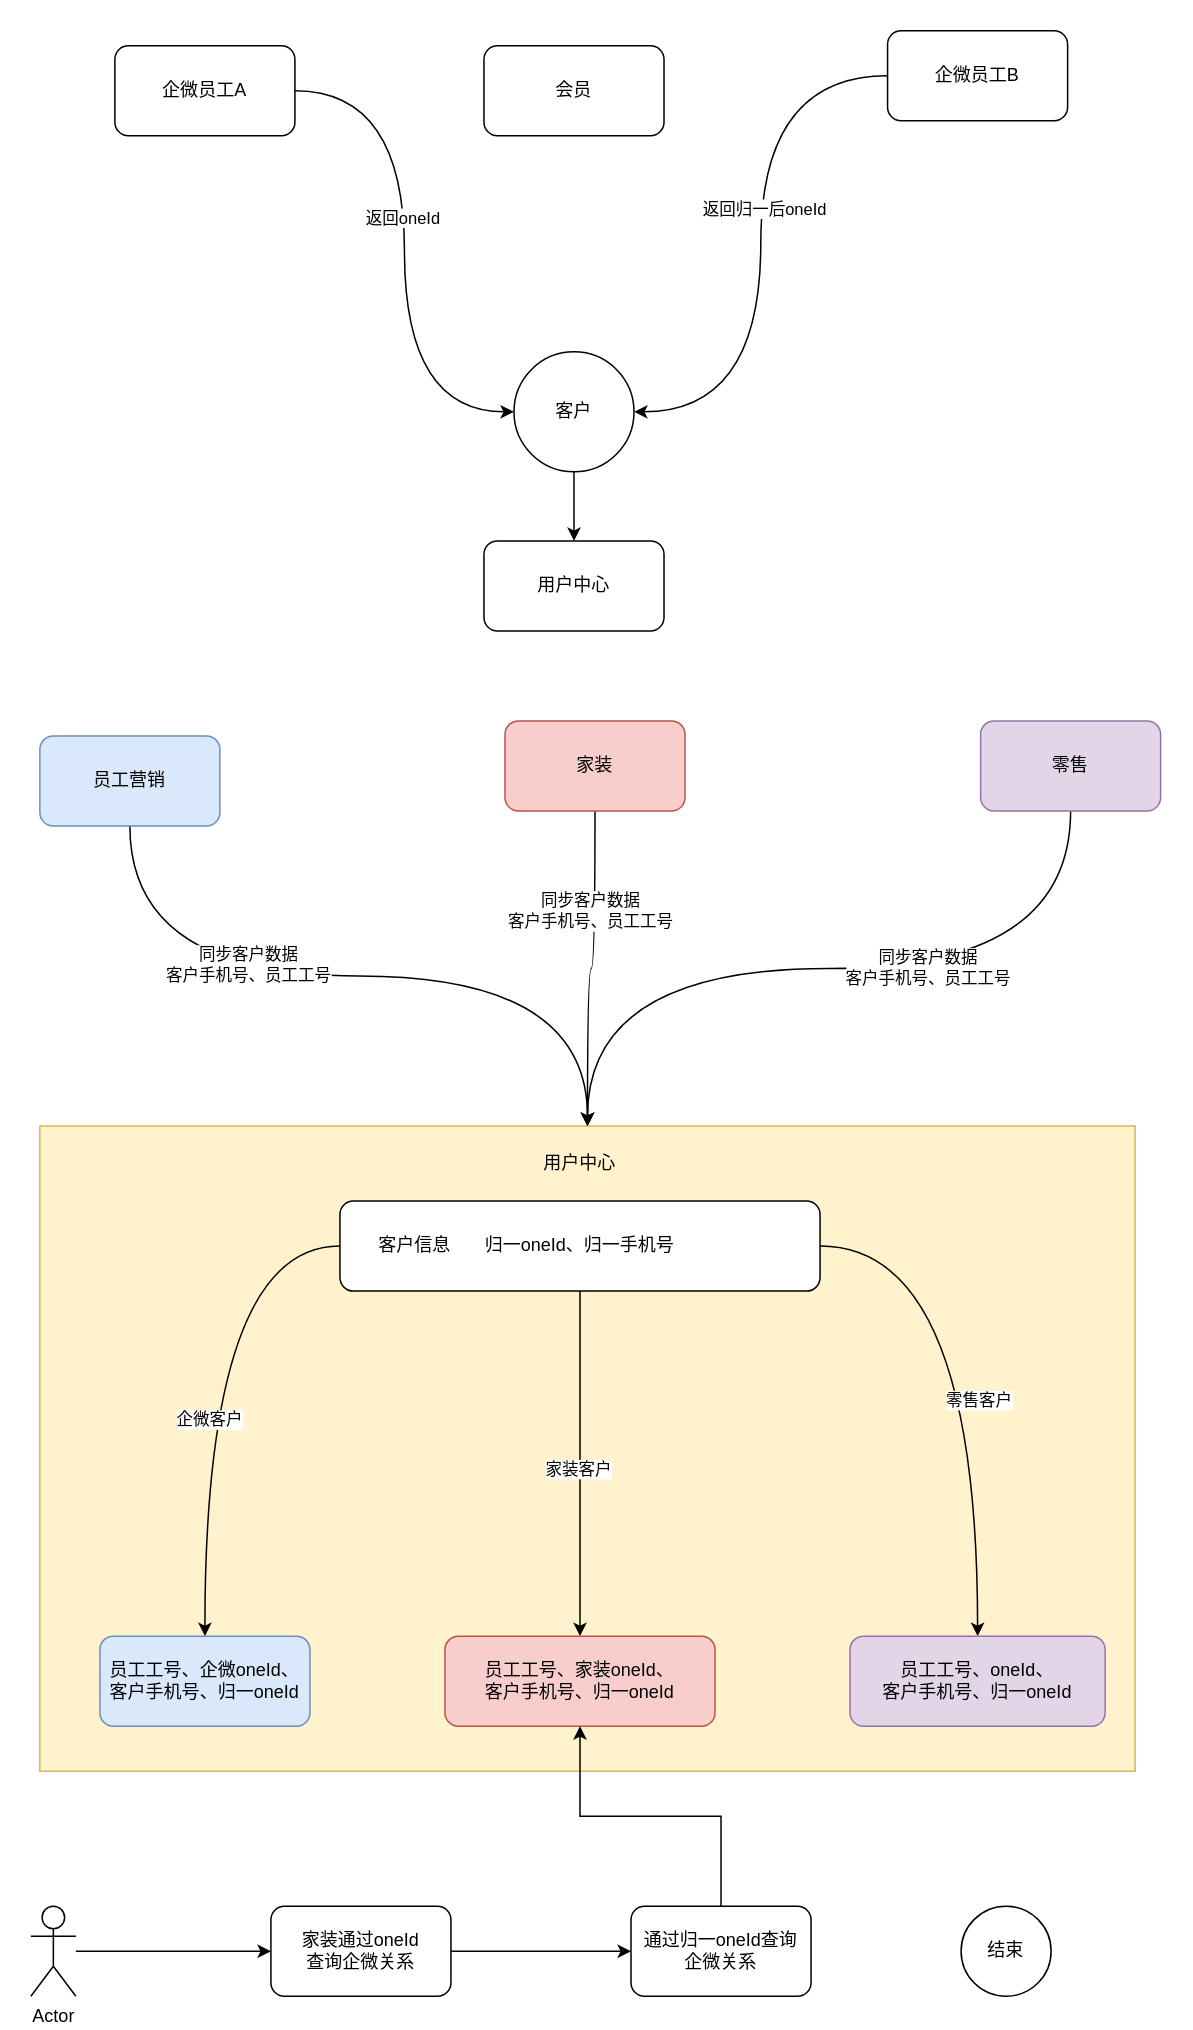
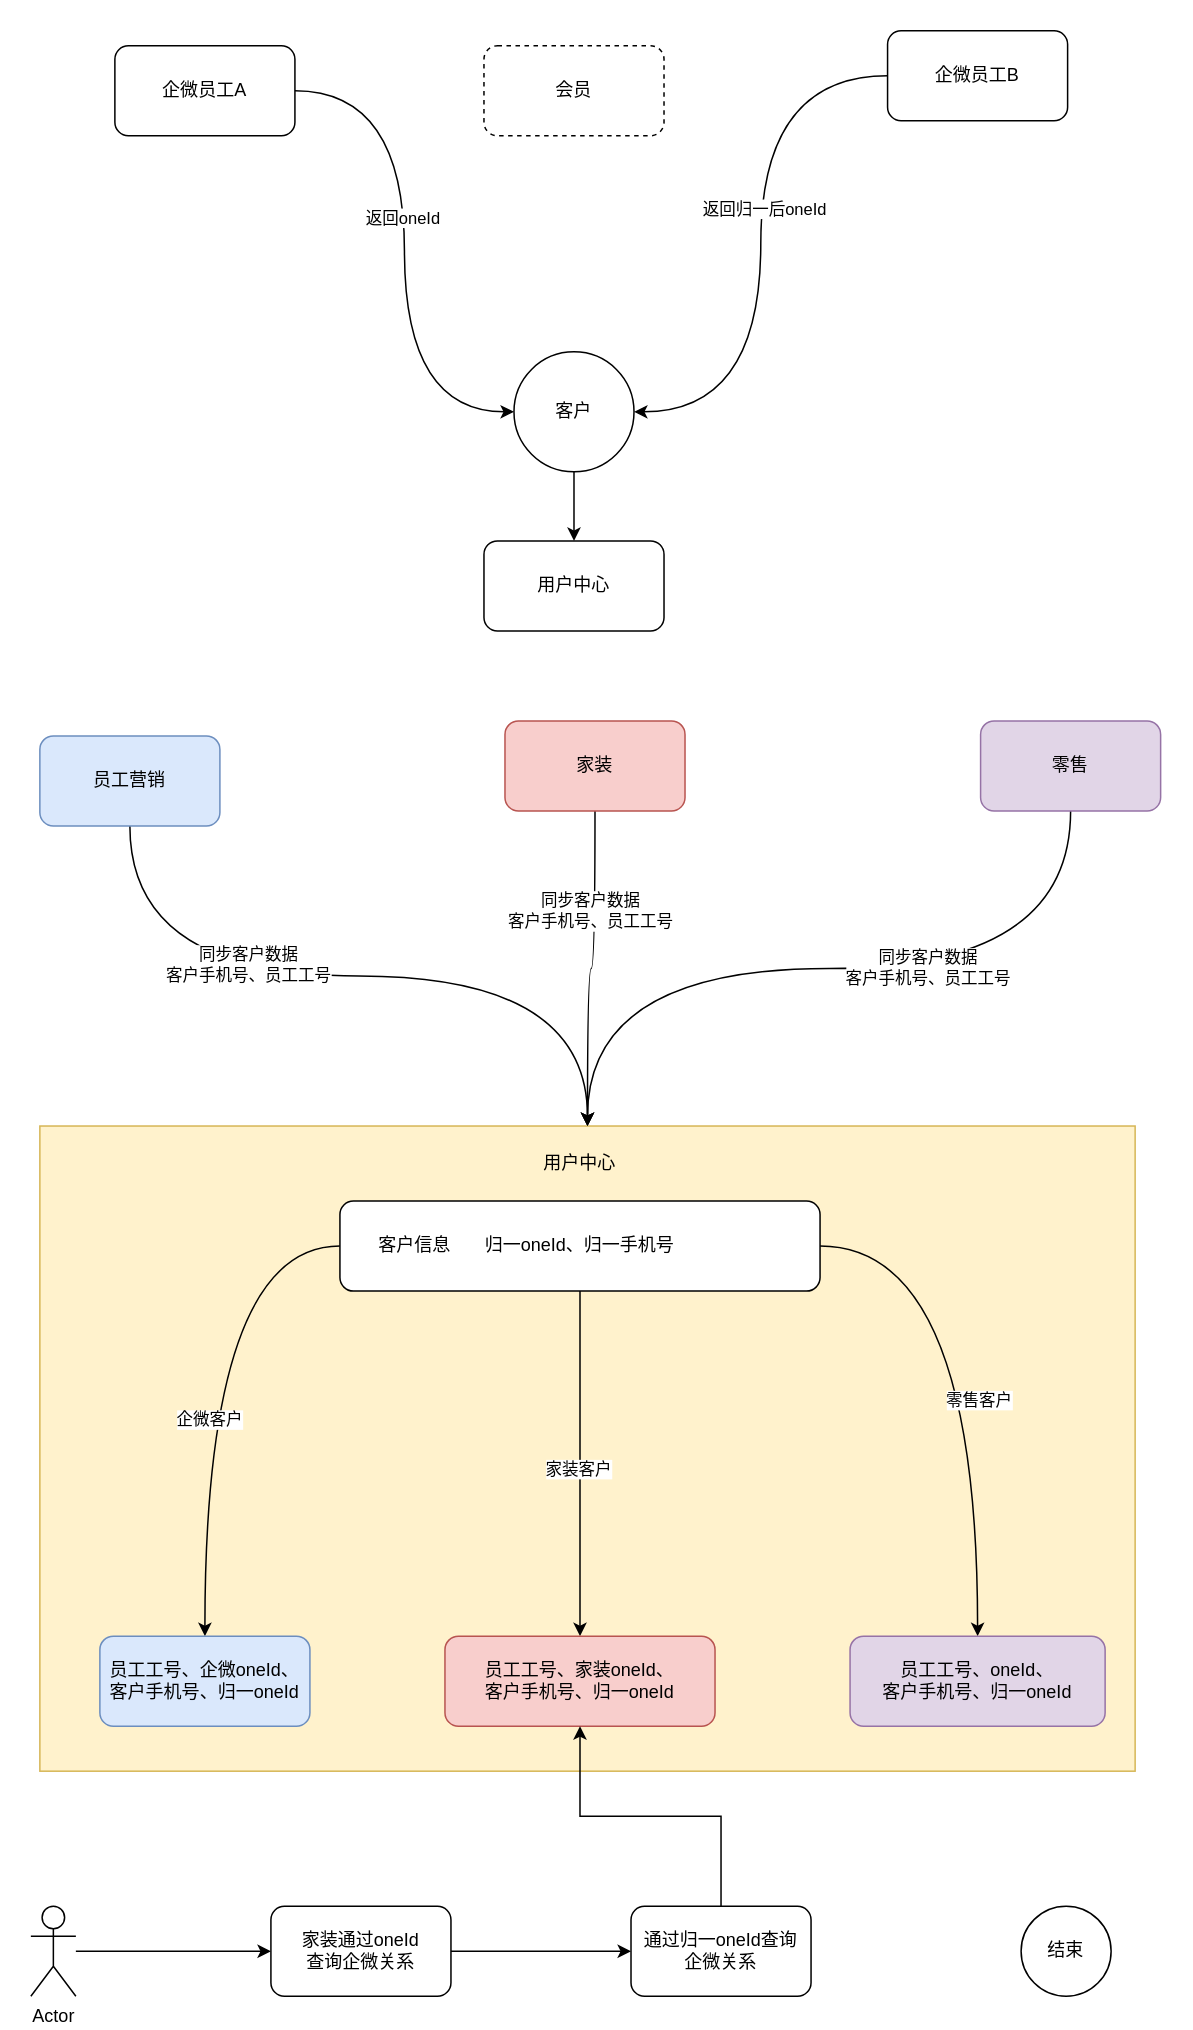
(574, 91) -> (574, 91)
(1006, 1951) -> (1066, 1951)
